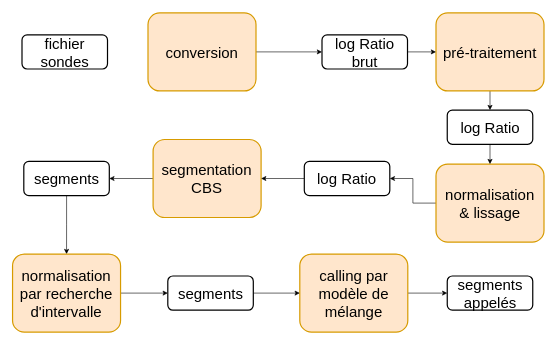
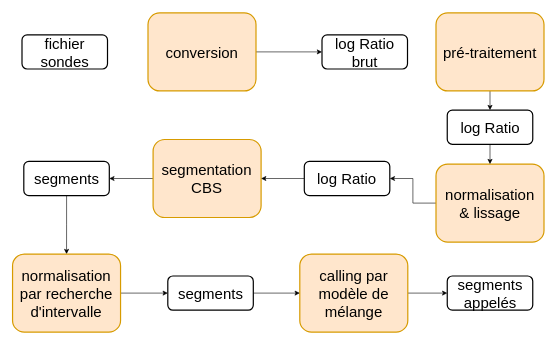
(430, 52) -> none
